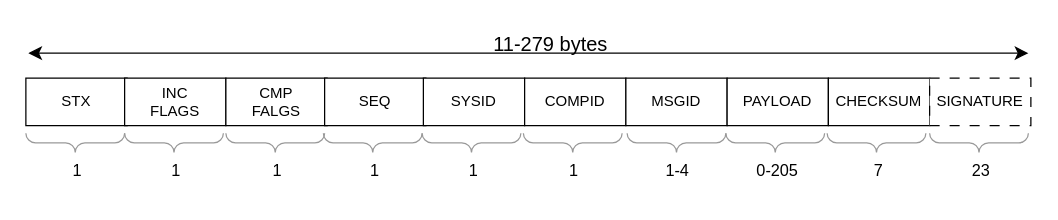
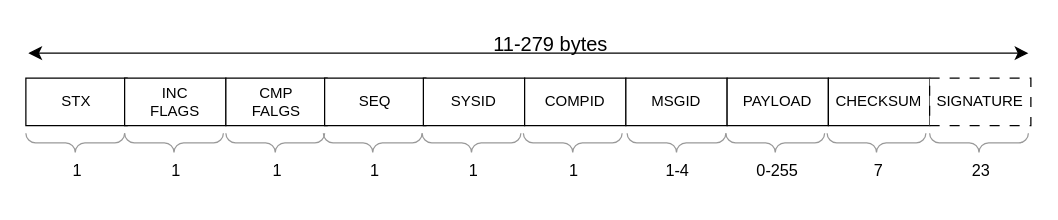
(778, 171) -> (778, 171)
